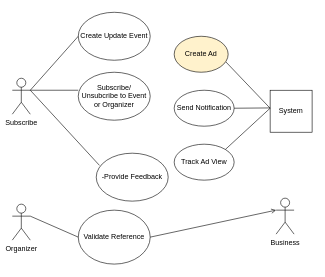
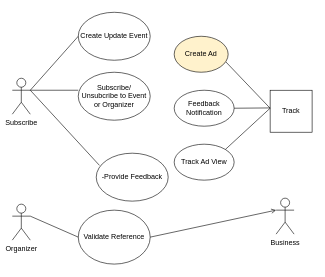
(204, 108) -> (204, 108)
(291, 111) -> (291, 111)
